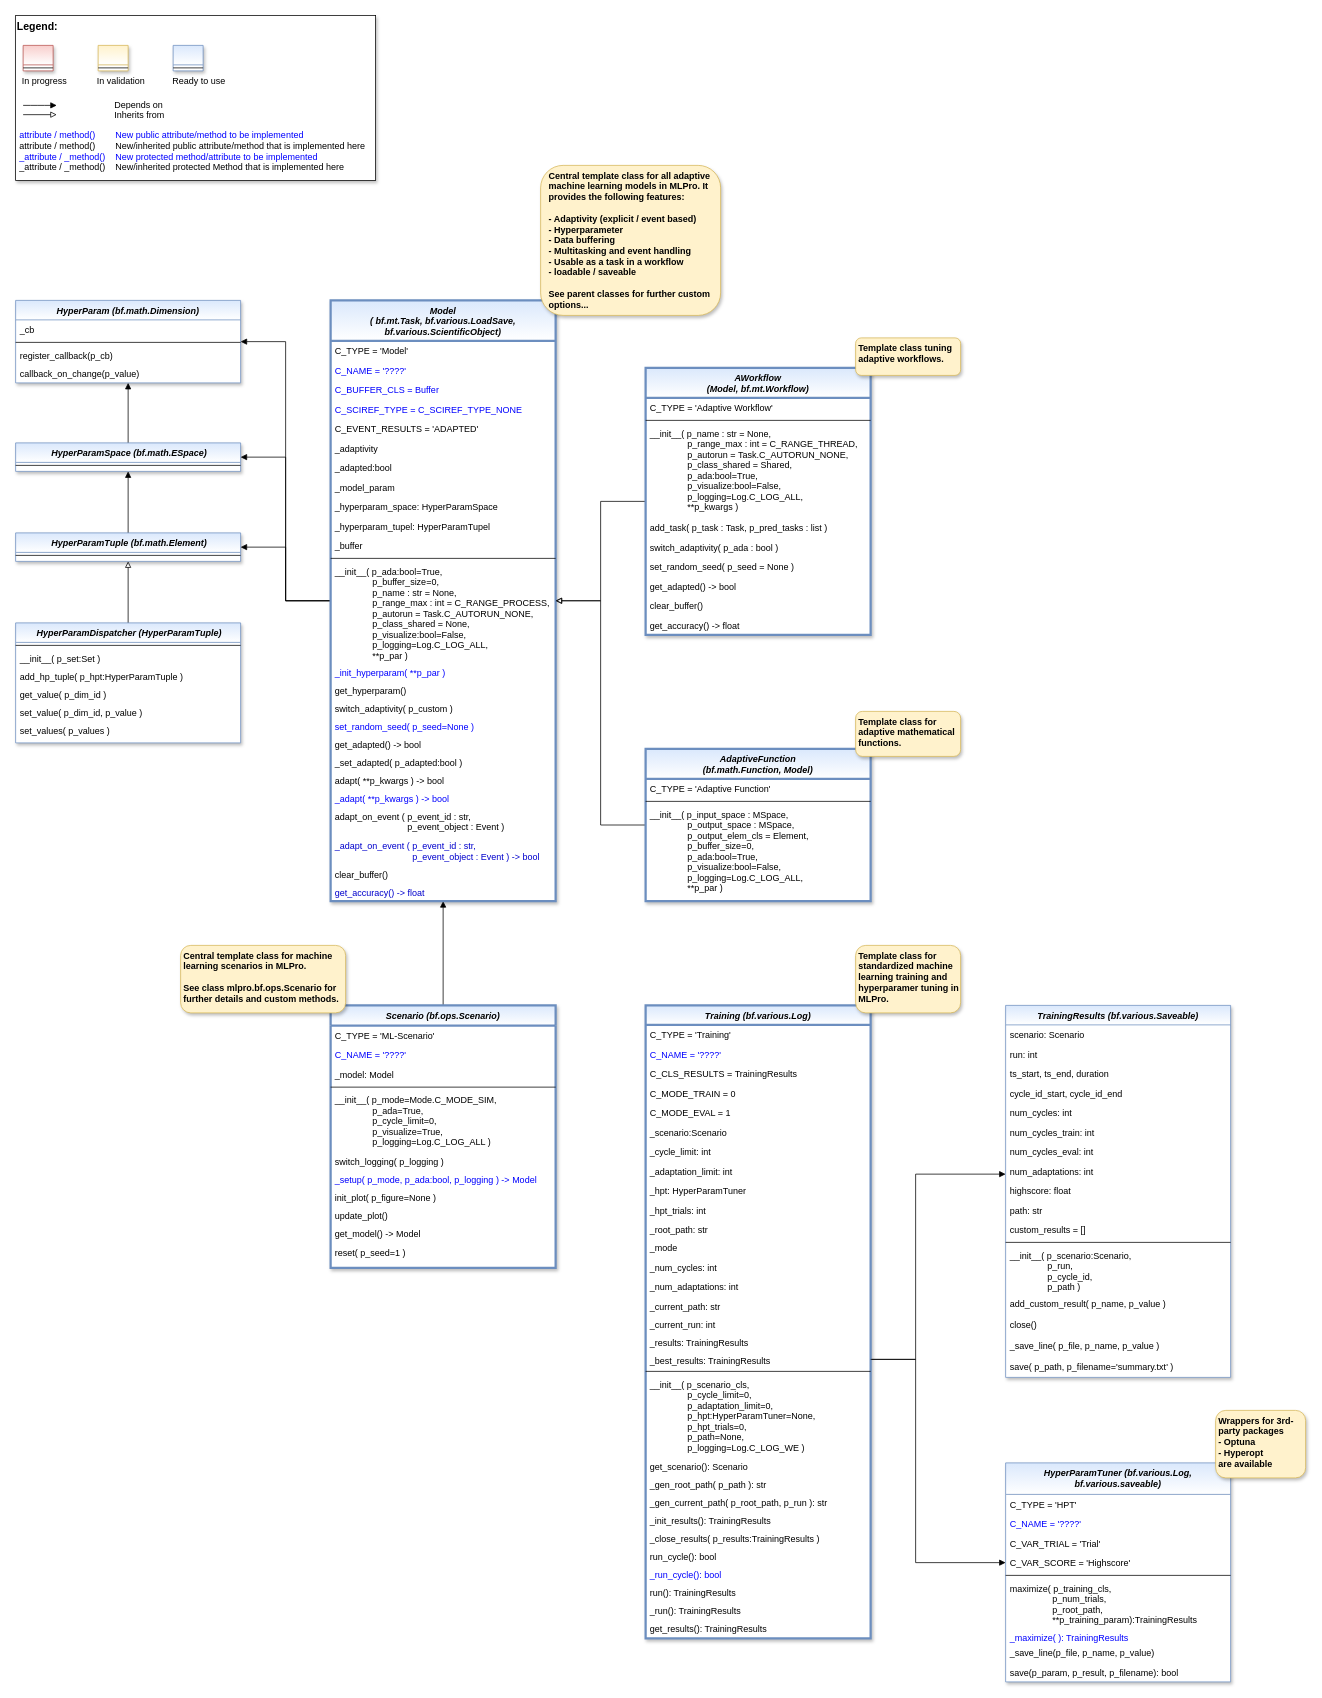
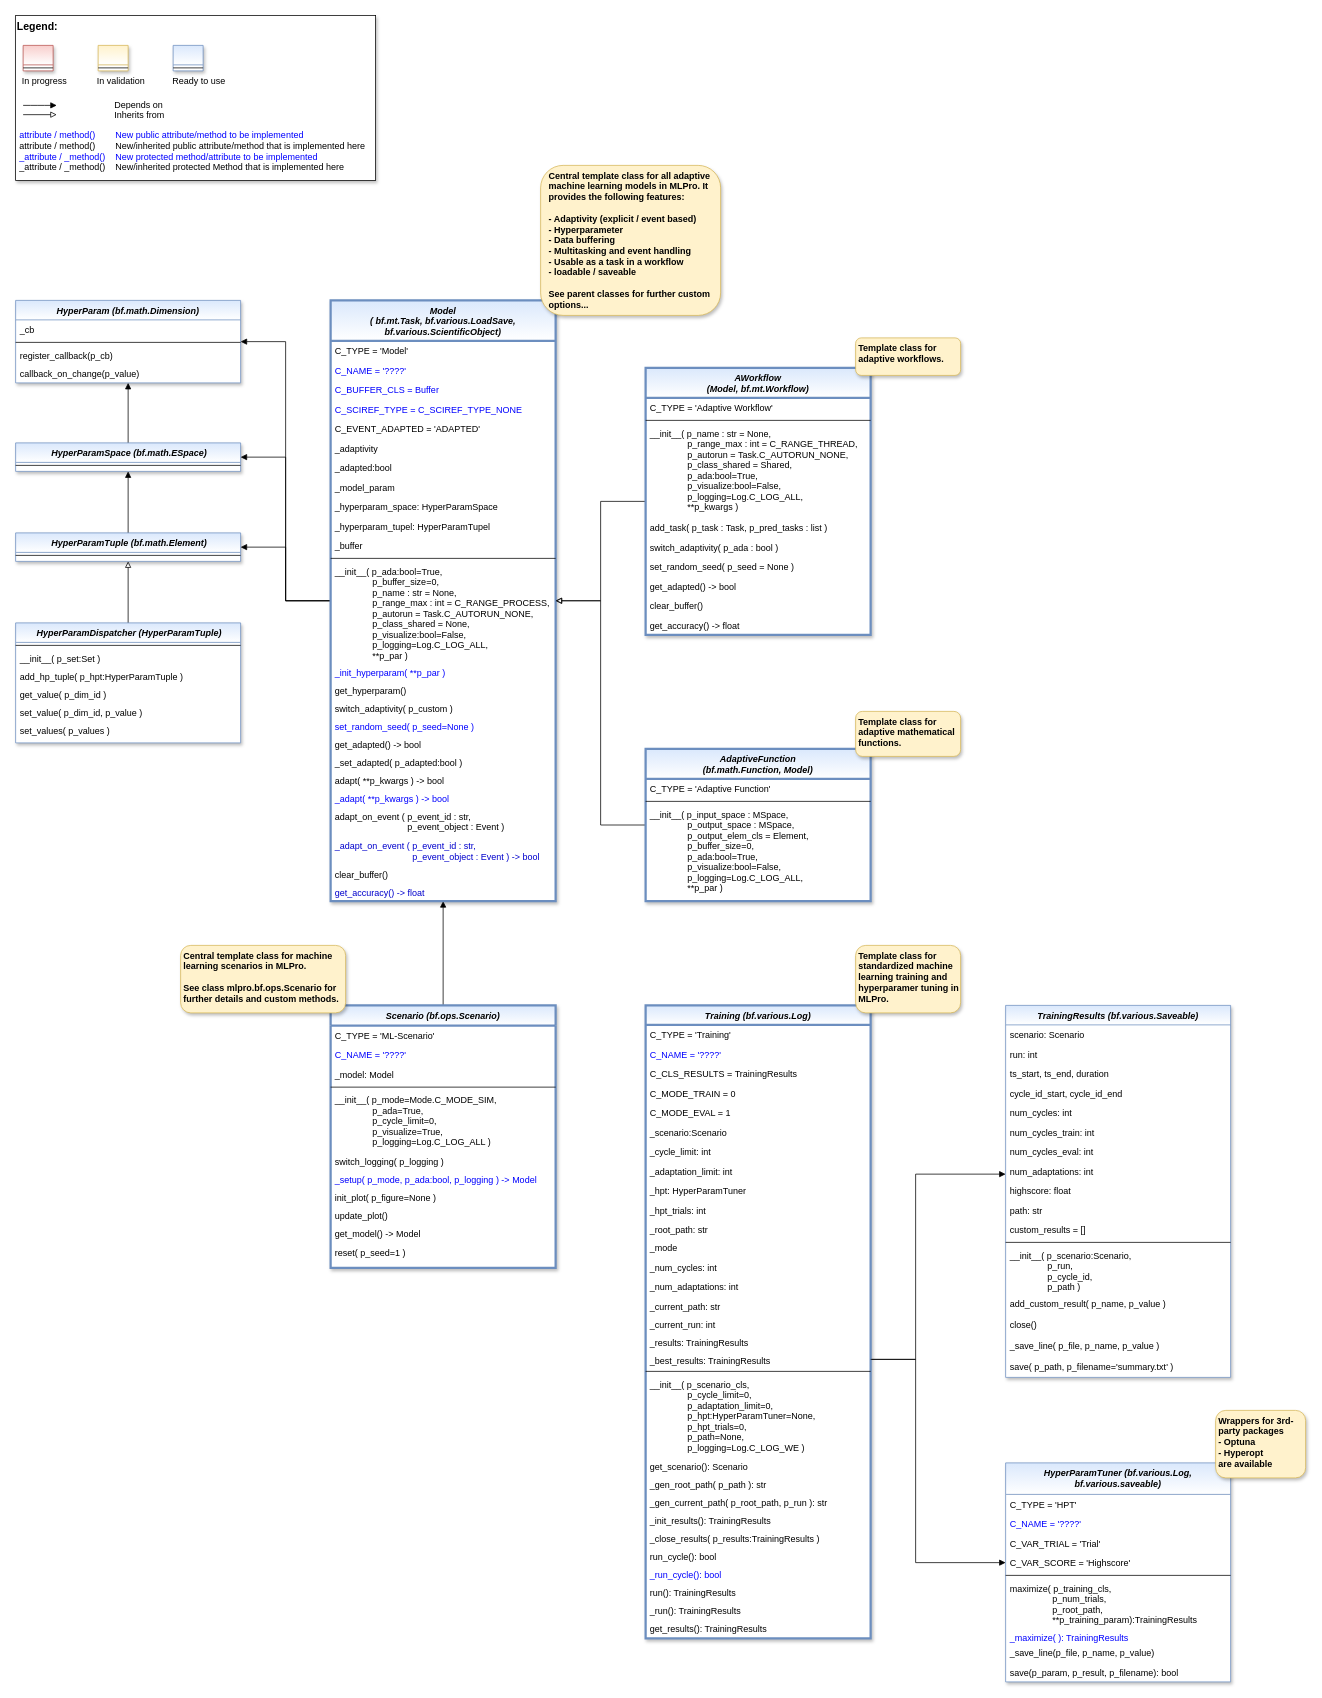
(909, 354) -> (909, 354)
(398, 429) -> (398, 429)
